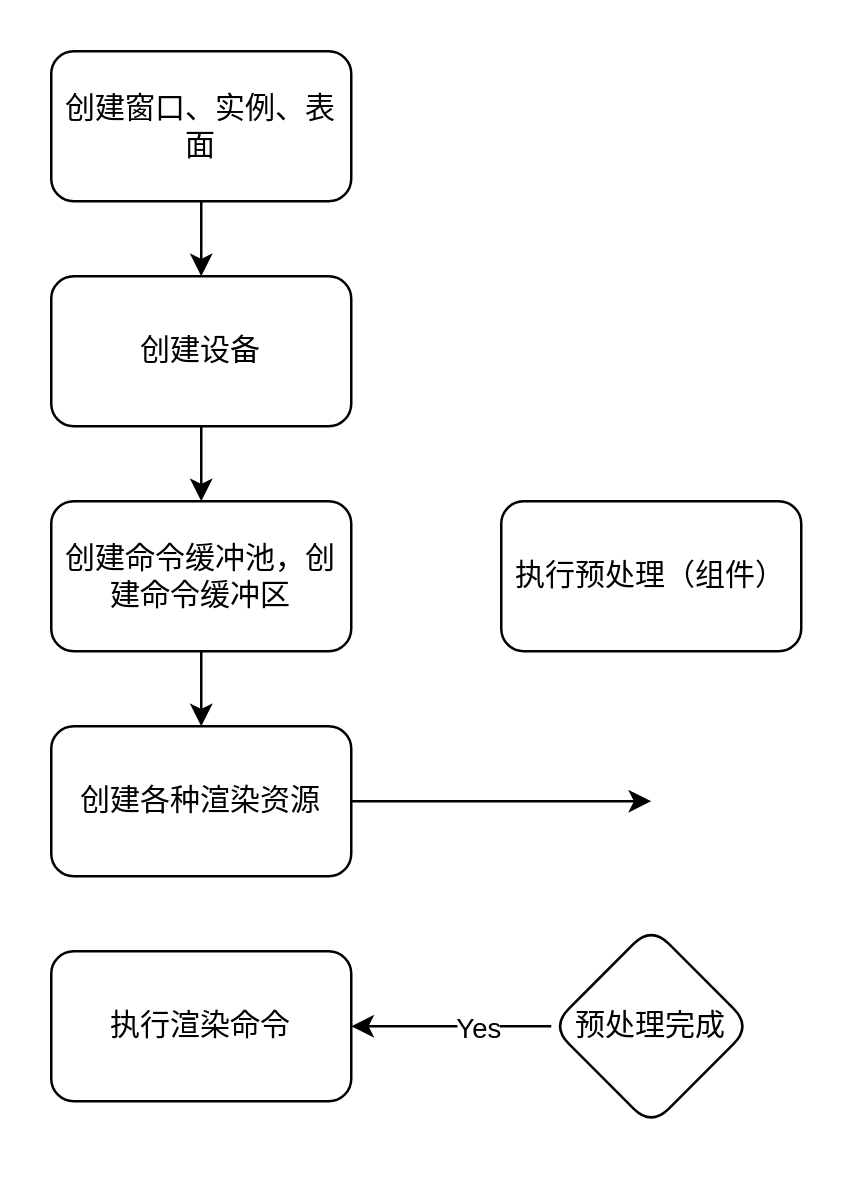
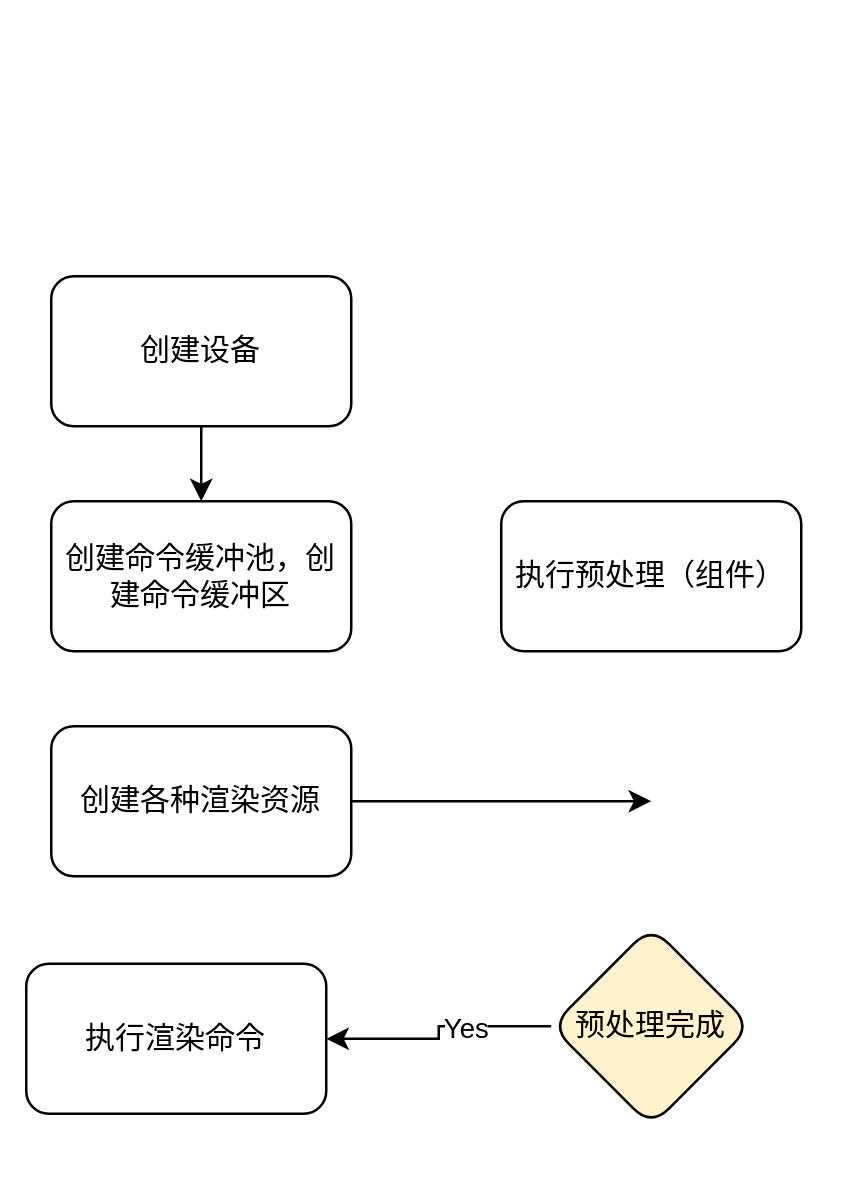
(201, 126) -> none
(201, 247) -> none
(201, 697) -> none
(201, 1026) -> (176, 1039)
(651, 1026) -> (651, 1026)
